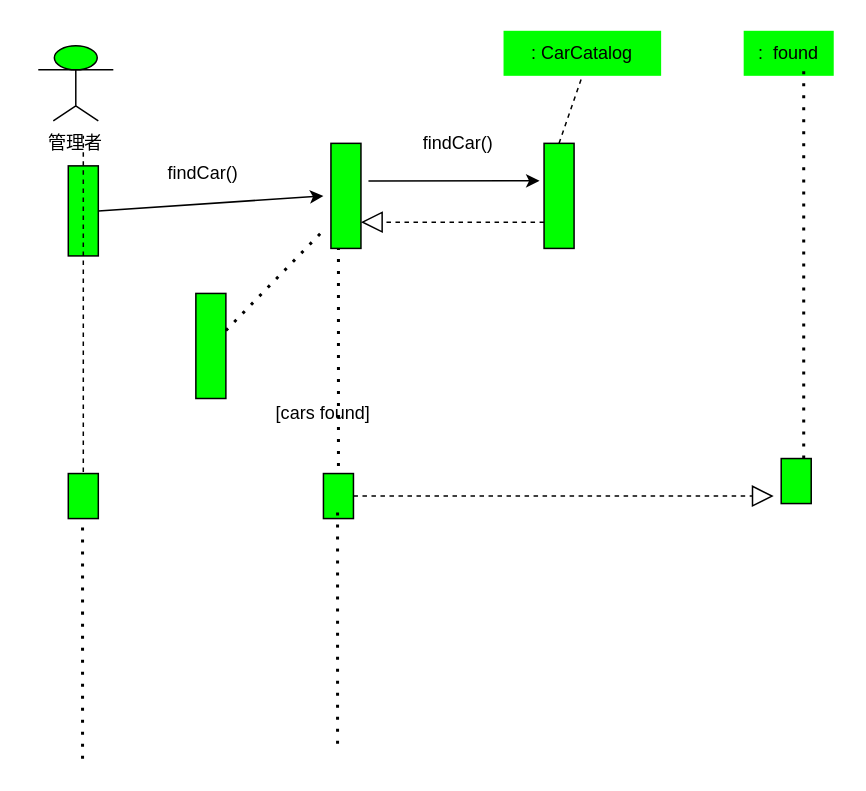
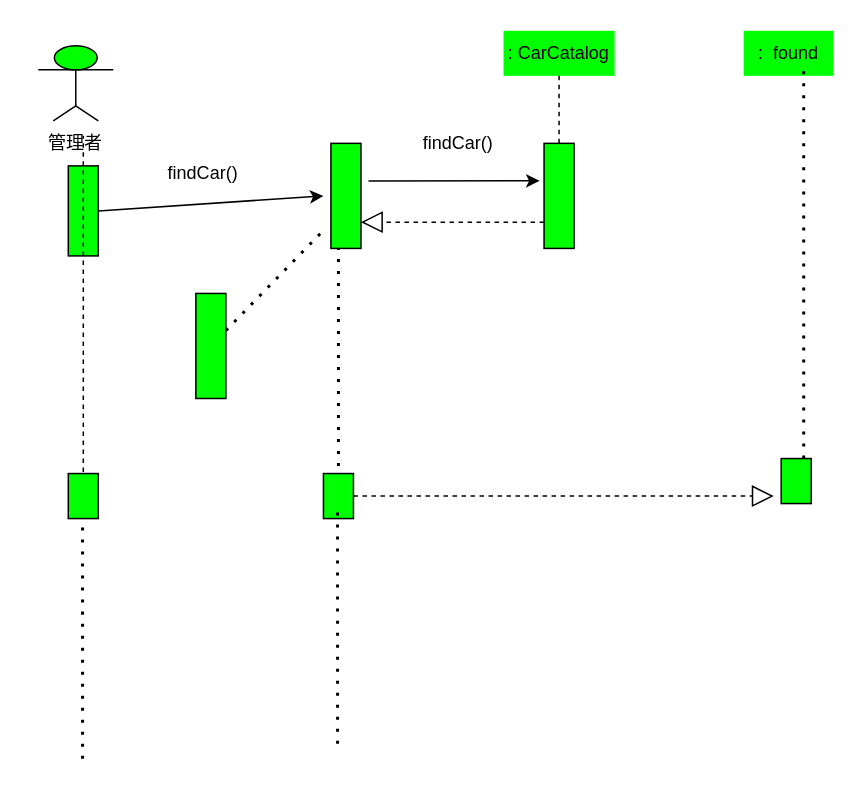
(582, 53) -> (559, 53)
(323, 413) -> none
